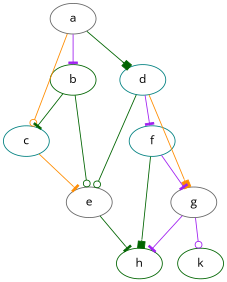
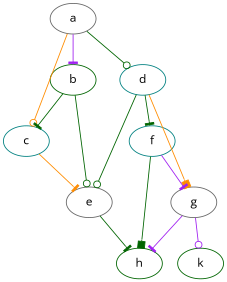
(105, 47) -> (105, 47)
(147, 108) -> (147, 108)
